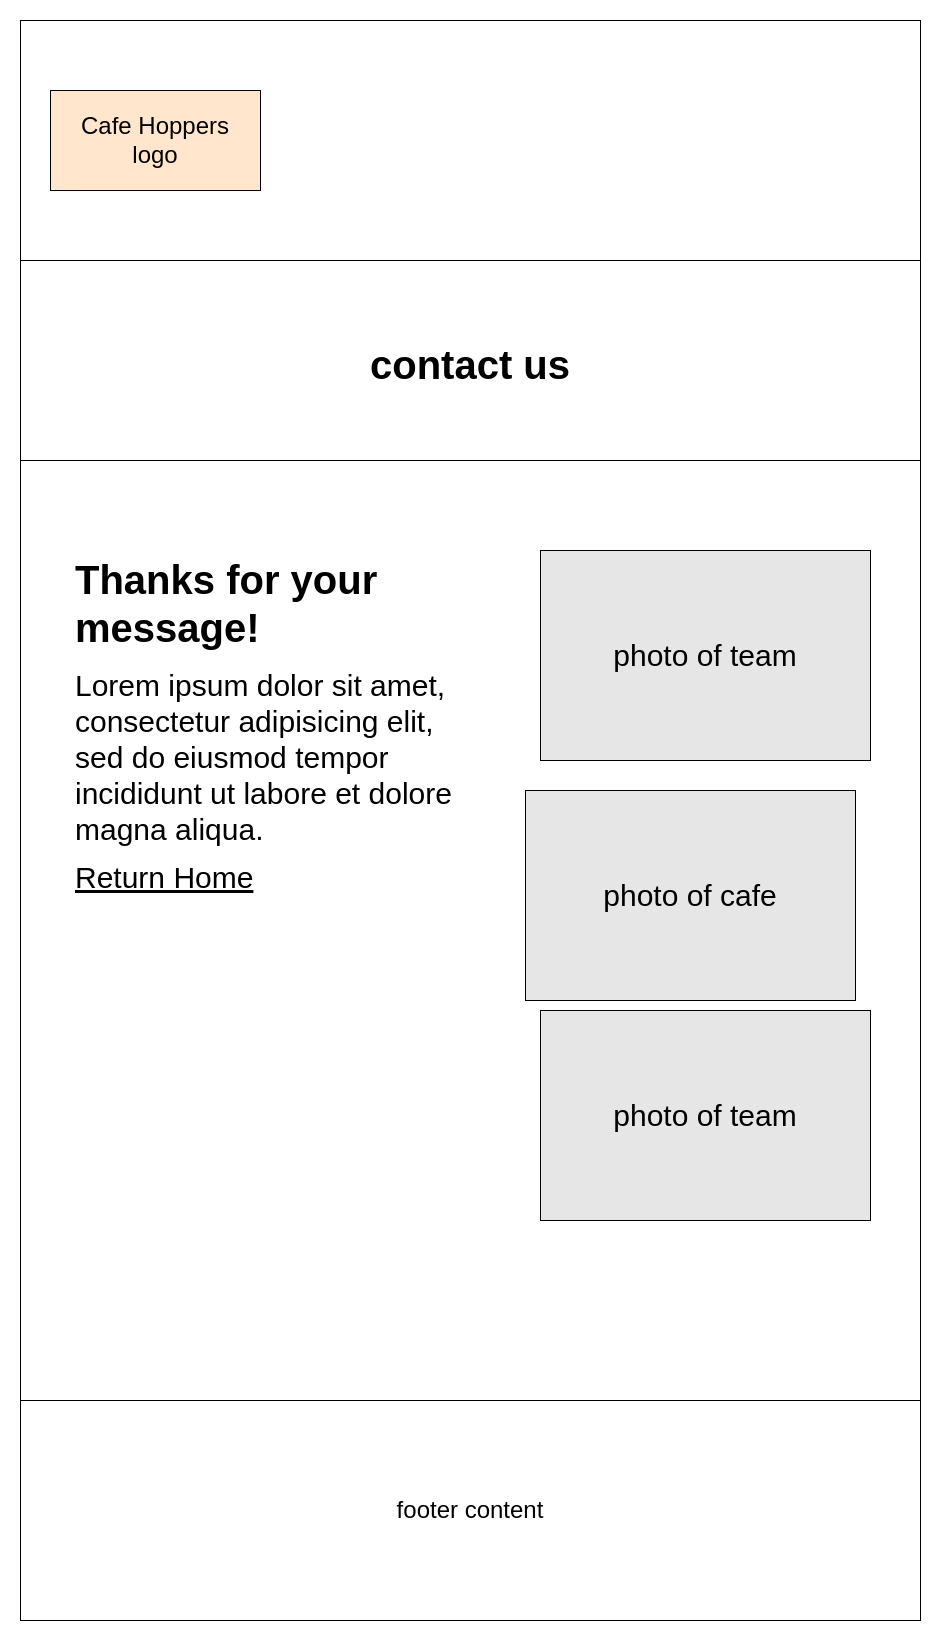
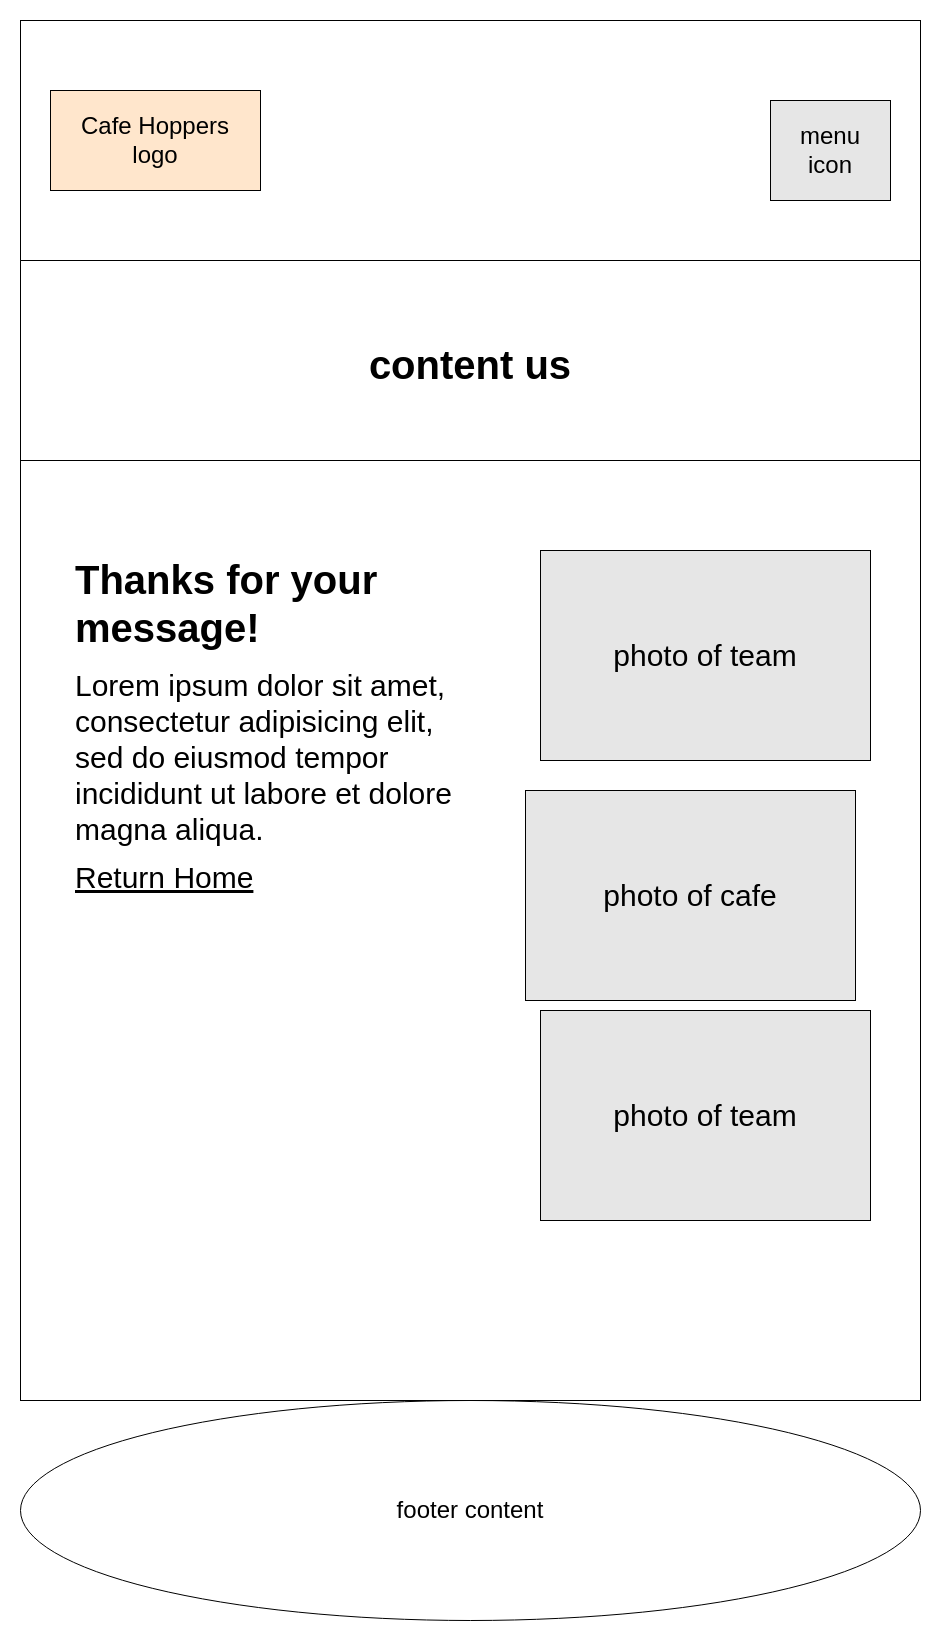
none -> (831, 151)
(470, 366) -> (470, 366)
(471, 1511) -> (471, 1511)
